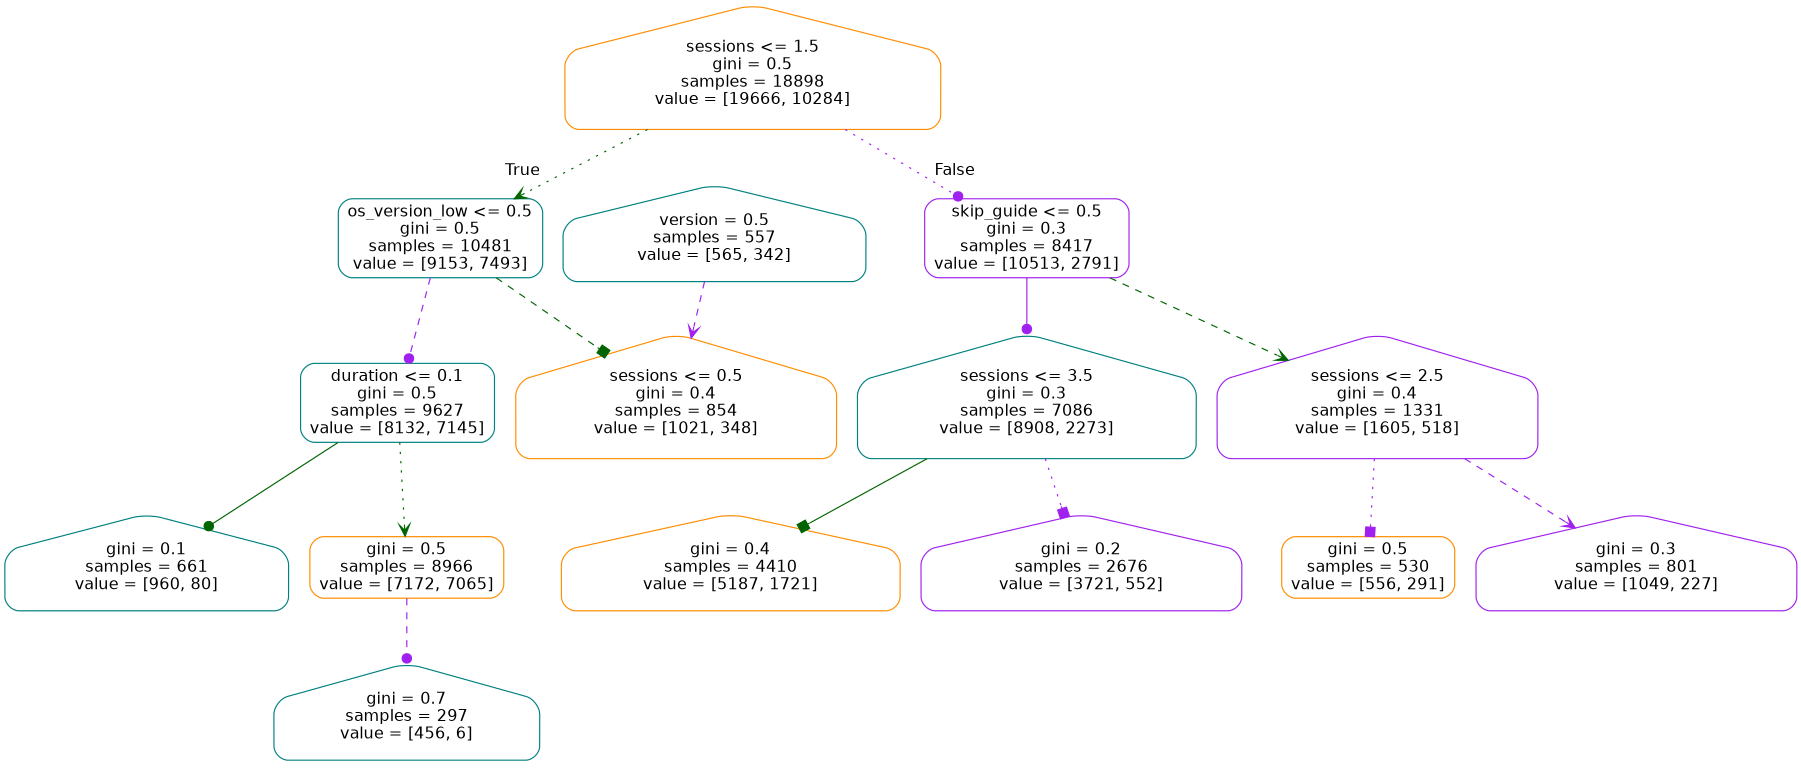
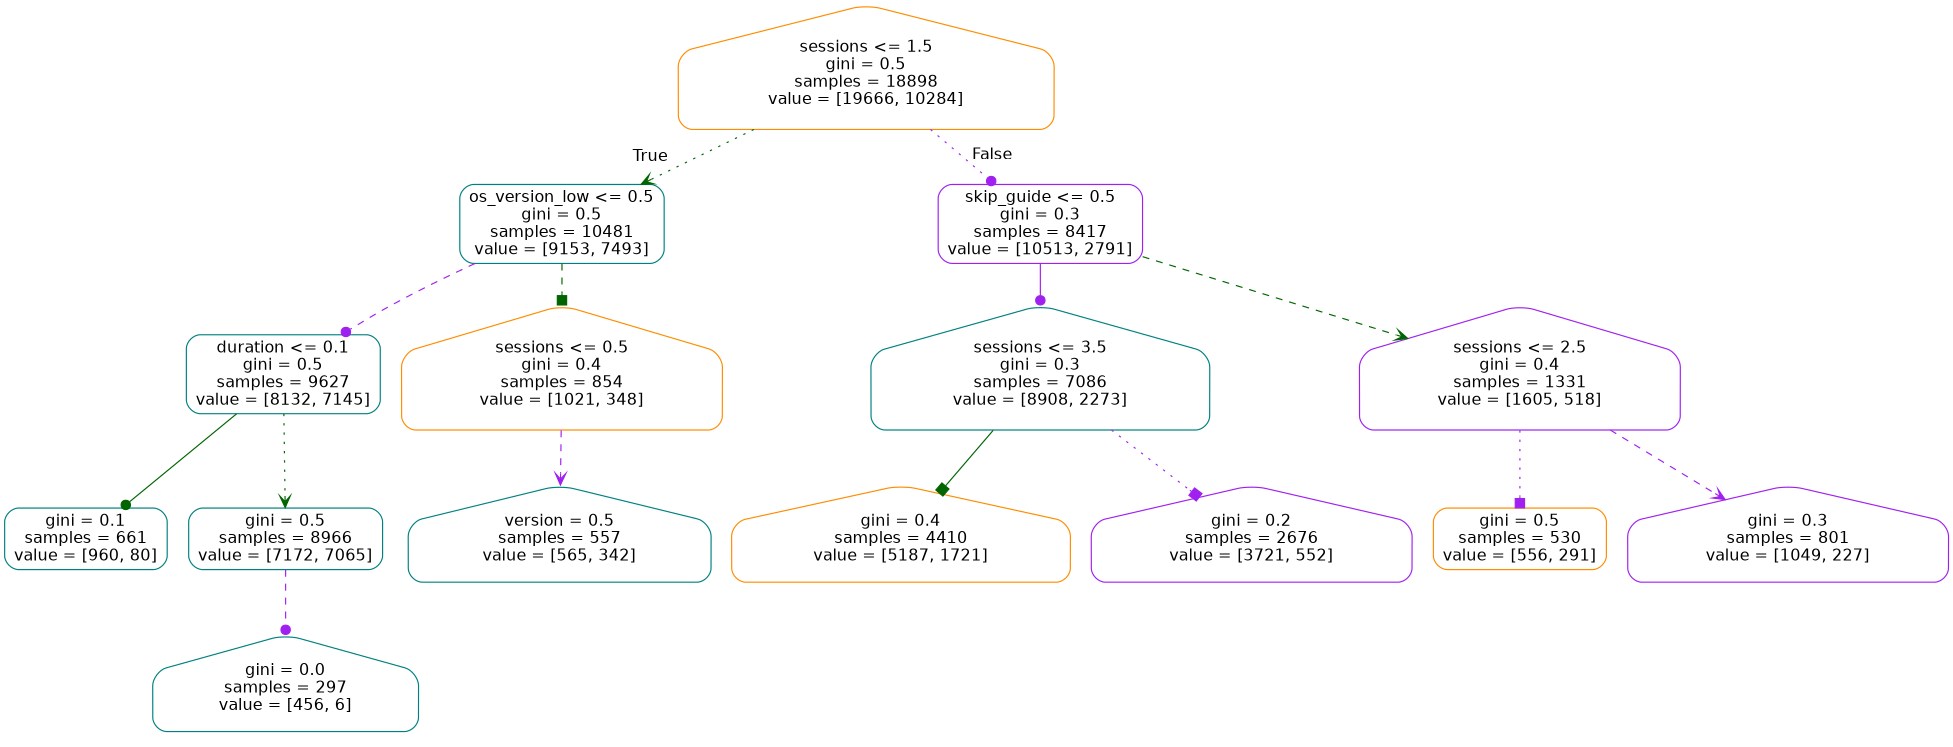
(699, 304) -> (561, 452)
(147, 567) -> (86, 539)
(407, 567) -> (286, 539)
(407, 717) -> (286, 688)
